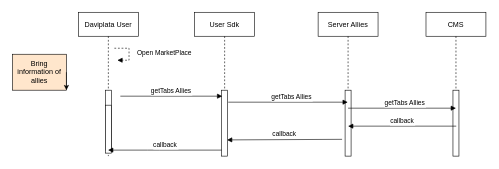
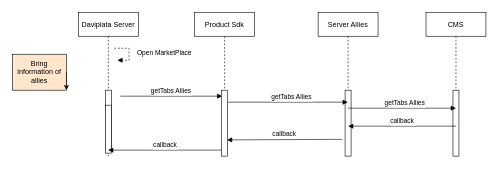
(108, 25) -> (108, 25)
(224, 25) -> (224, 25)
